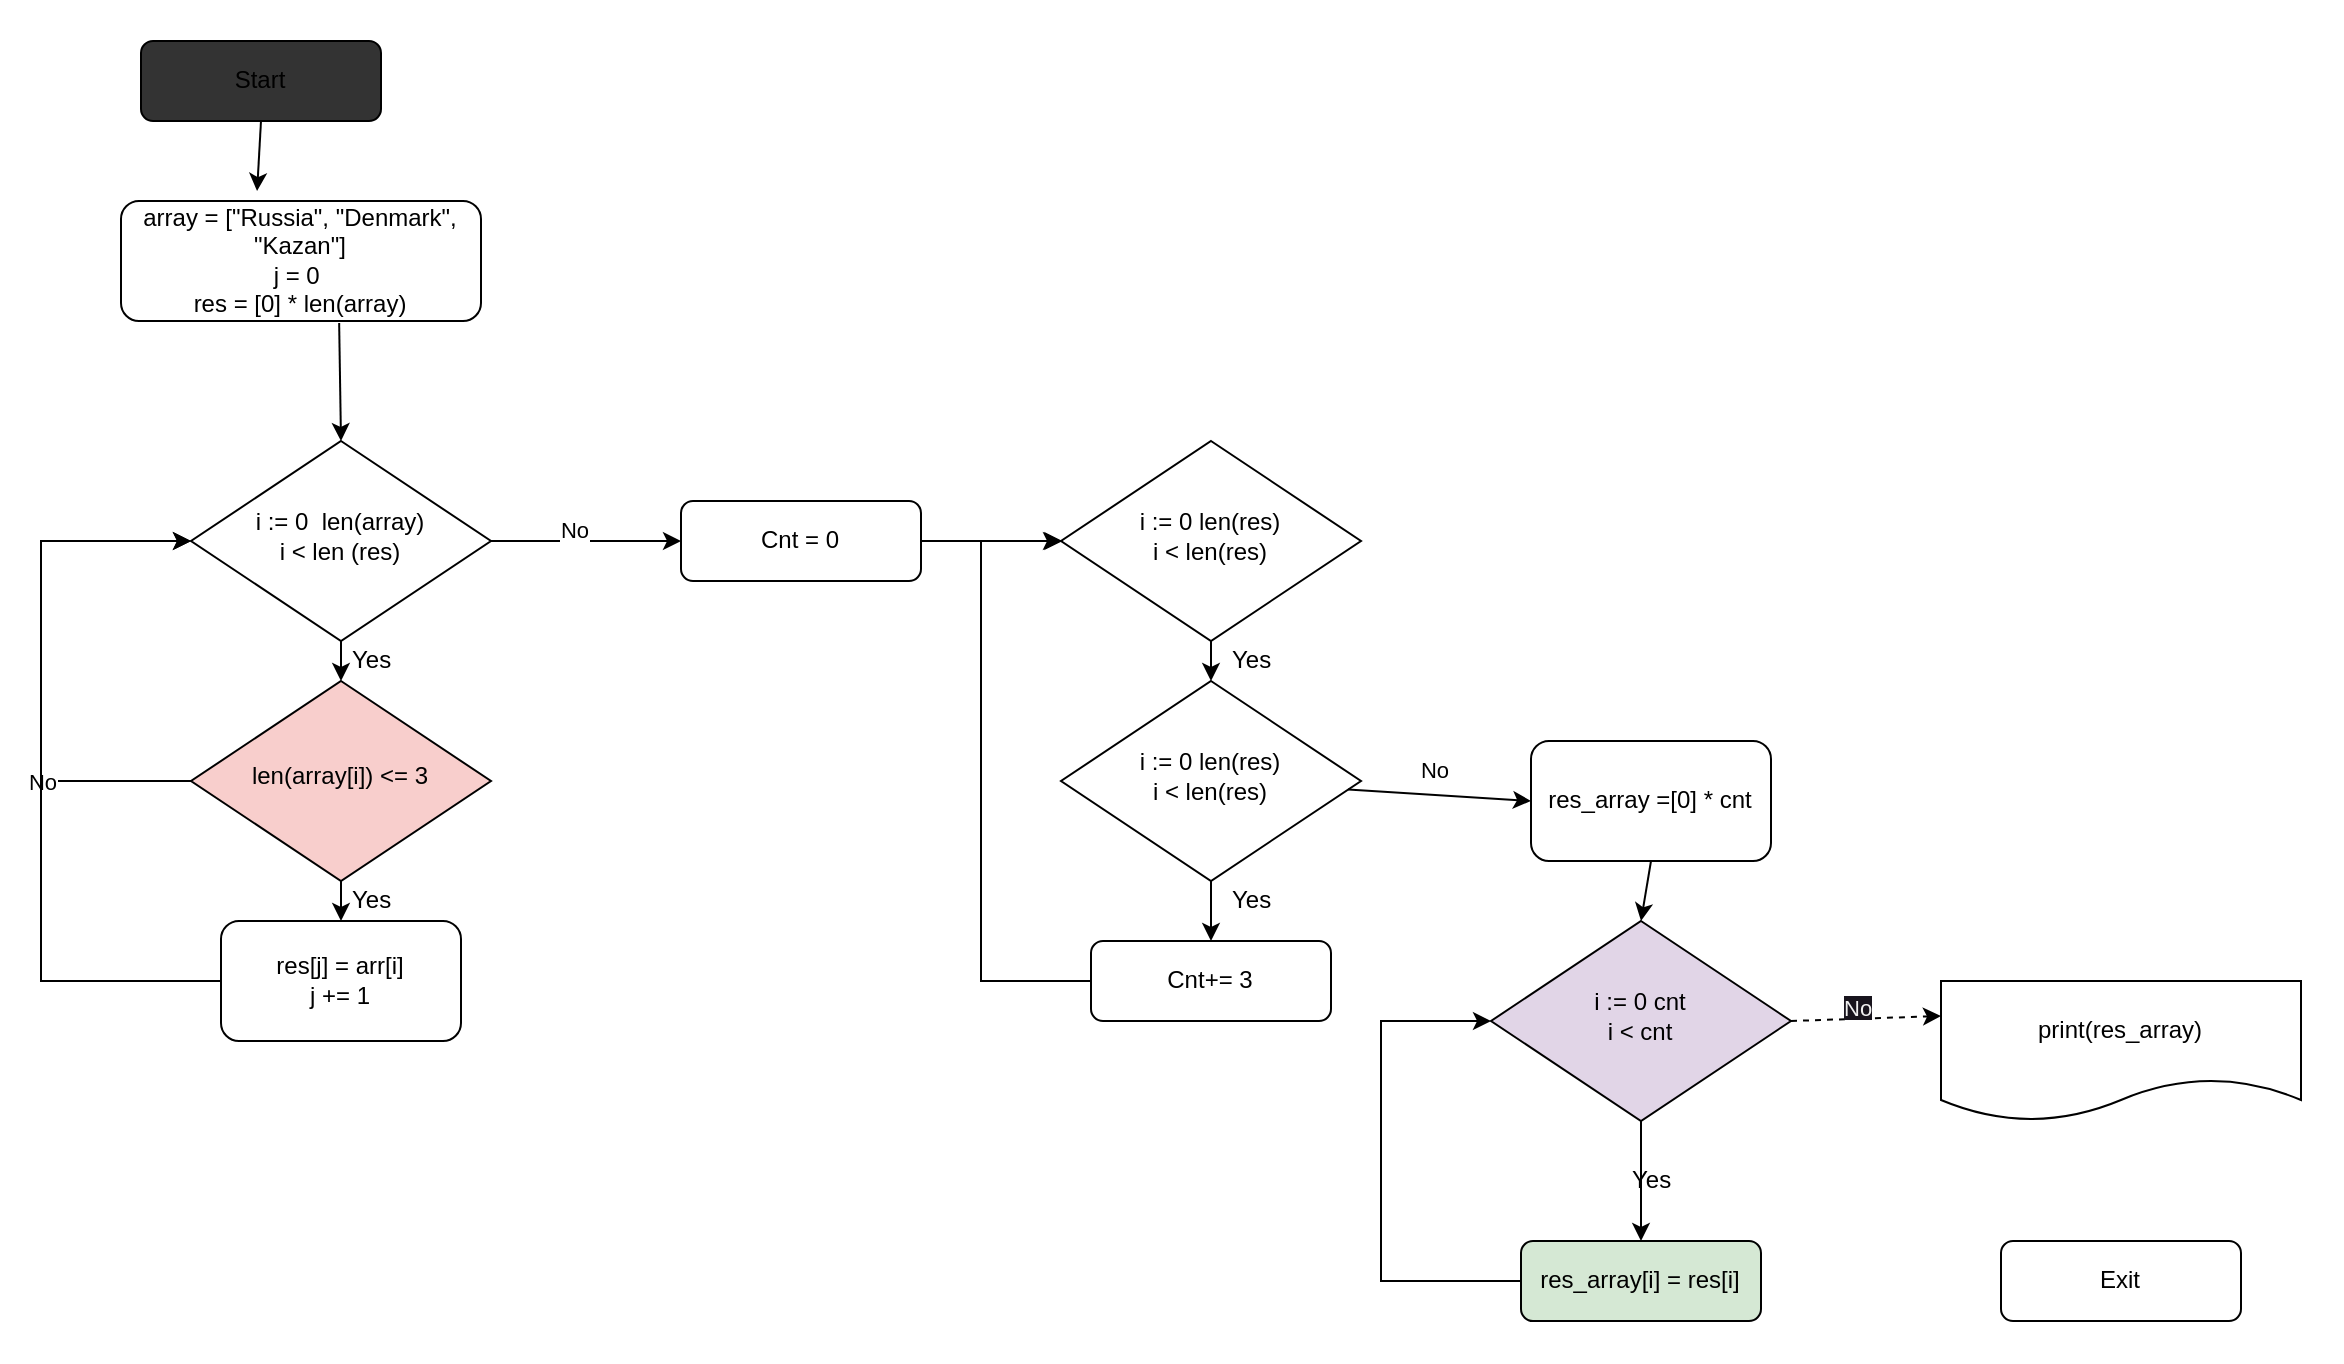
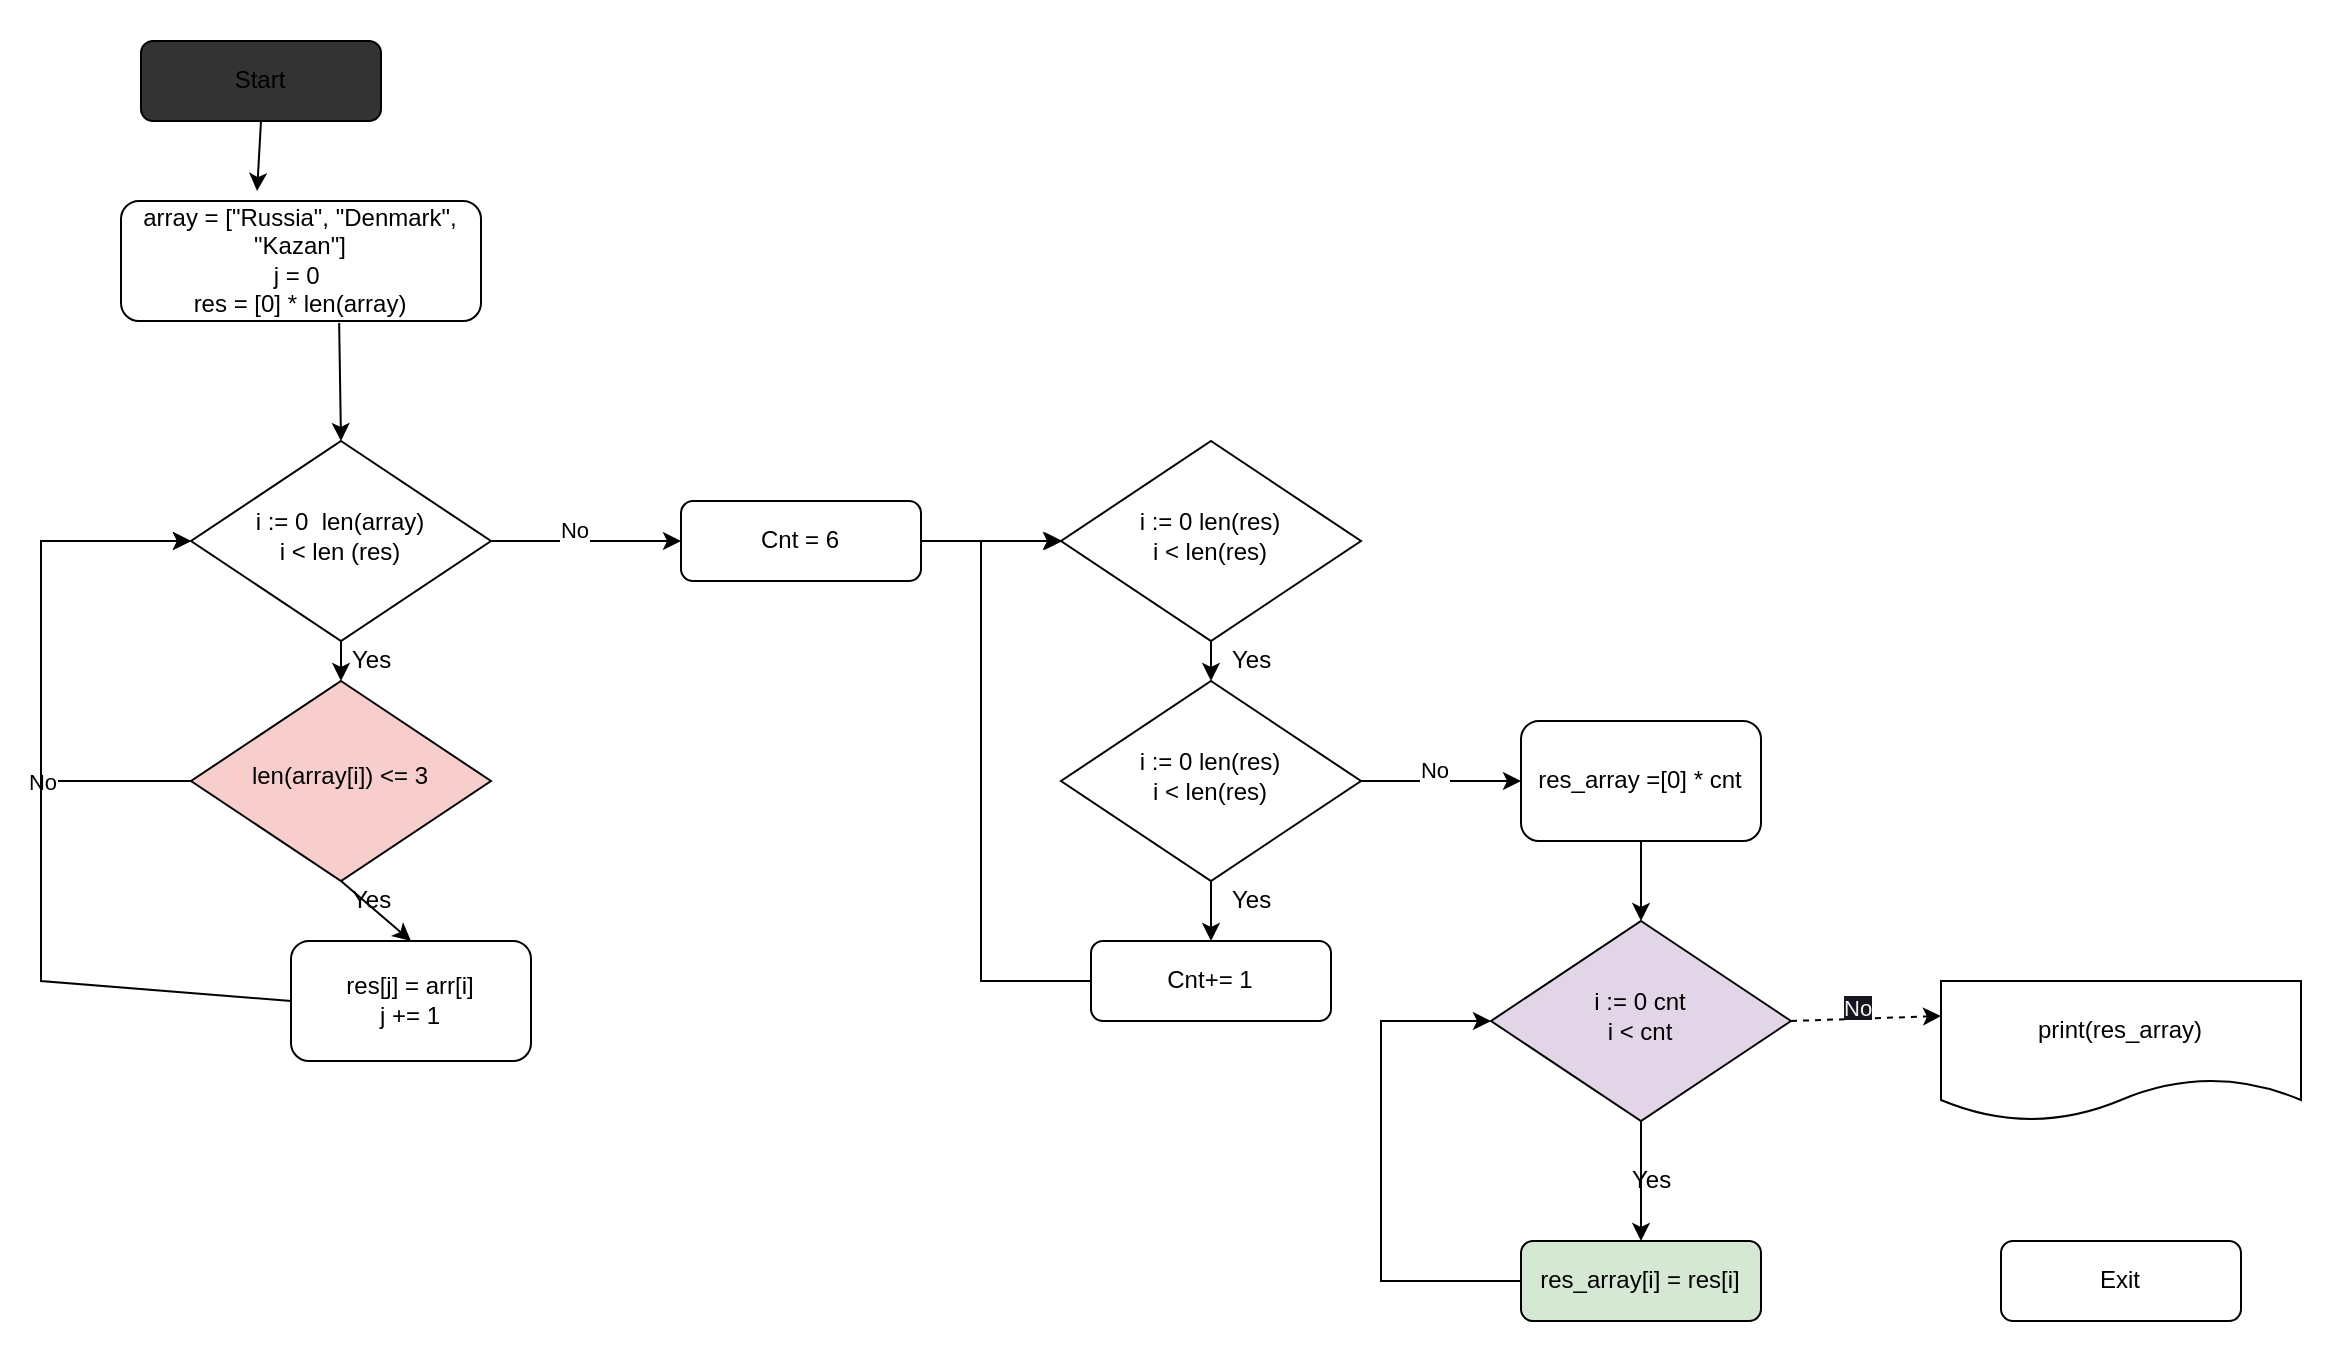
(801, 541) -> (801, 541)
(1651, 801) -> (1641, 781)
(341, 981) -> (411, 1001)
(1211, 981) -> (1211, 981)
